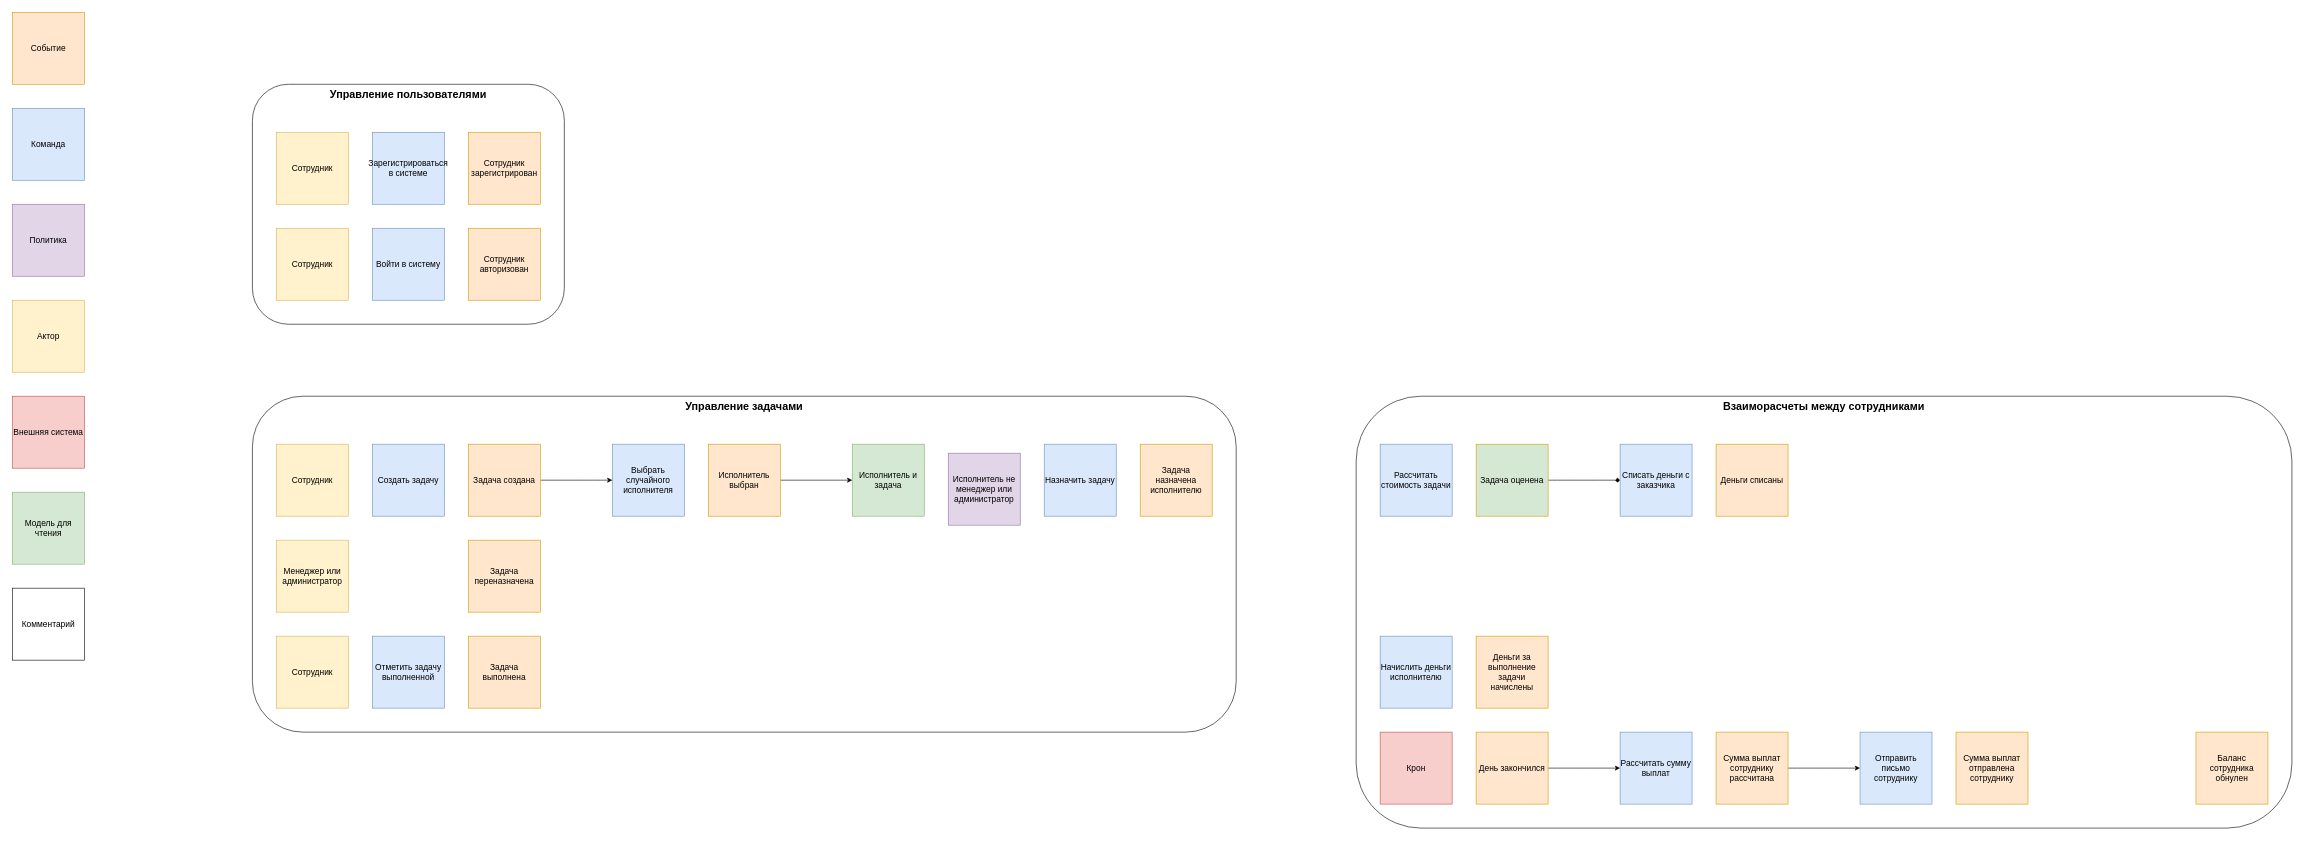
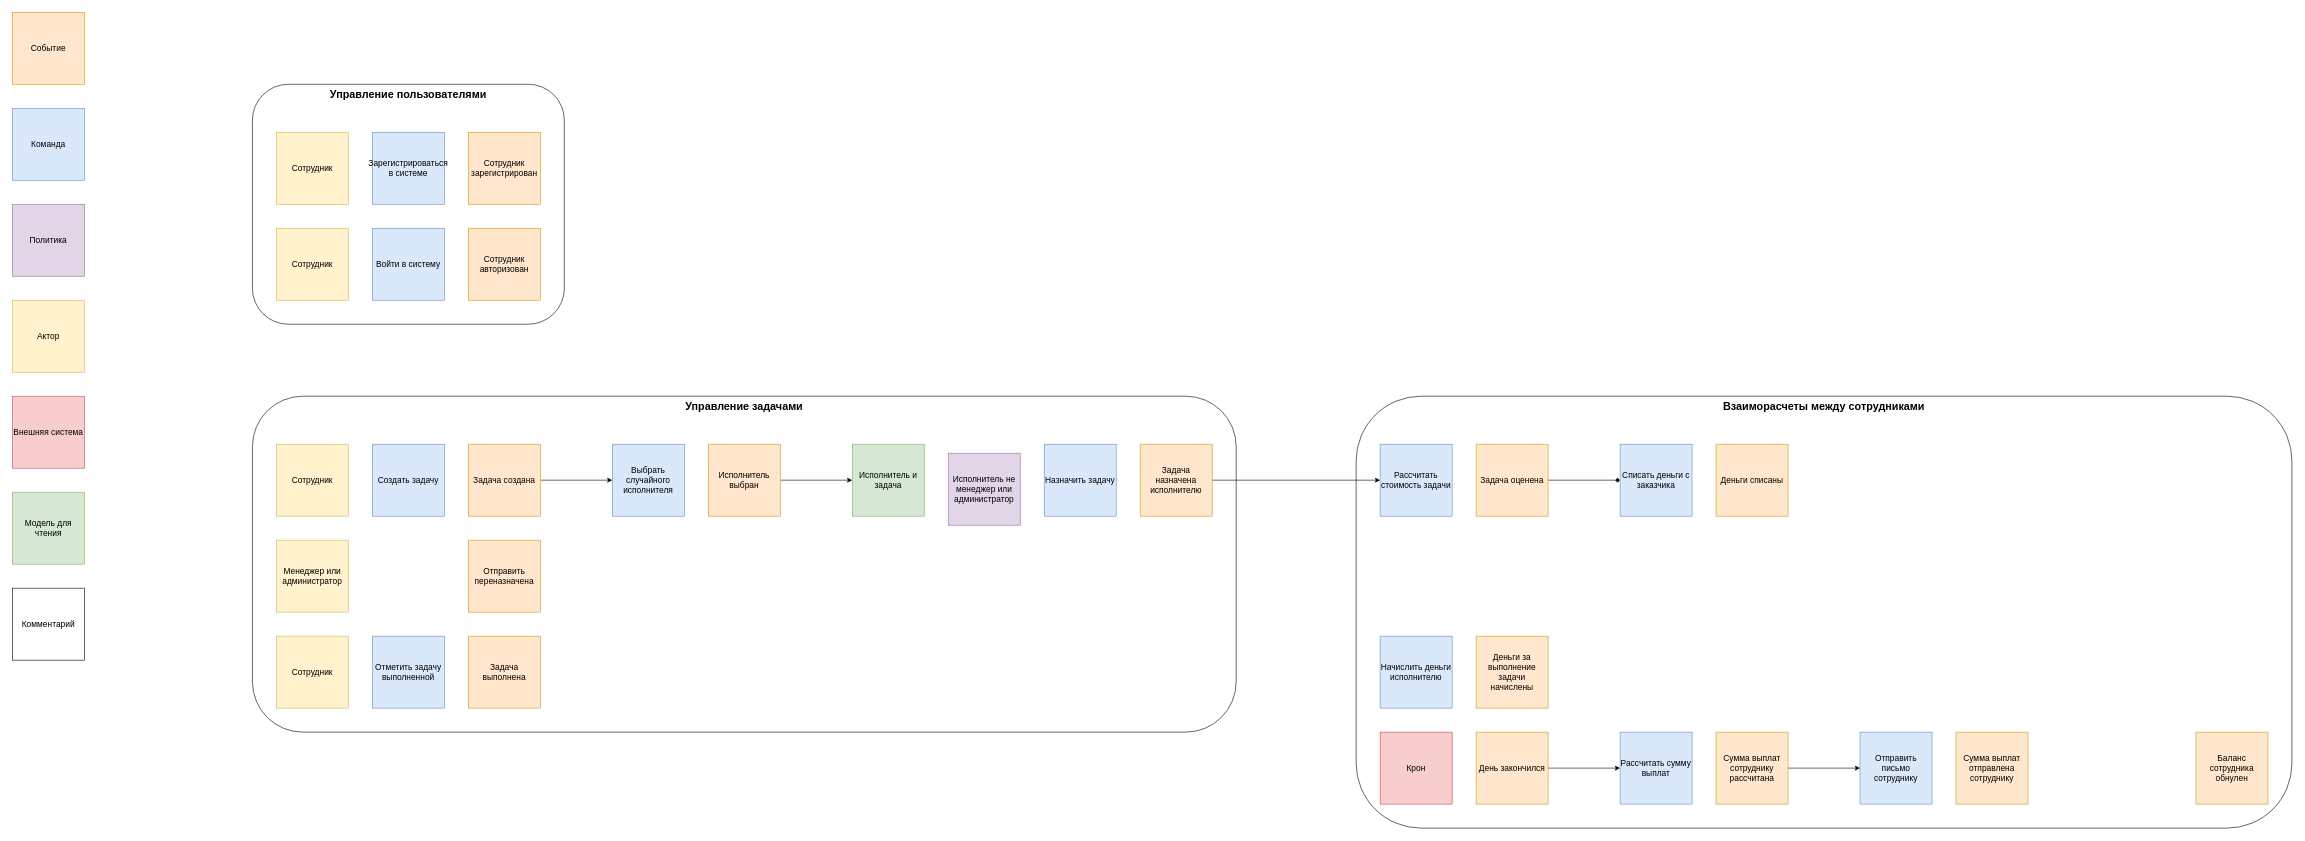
none -> (1374, 480)
(1512, 480) -> (1512, 480)
(504, 576) -> (504, 576)
